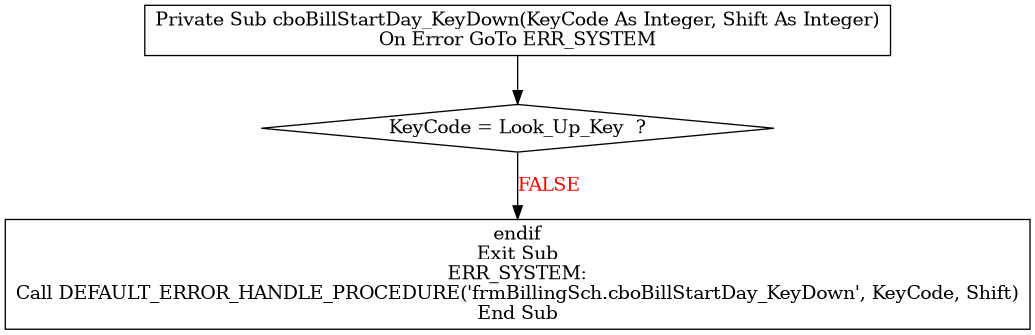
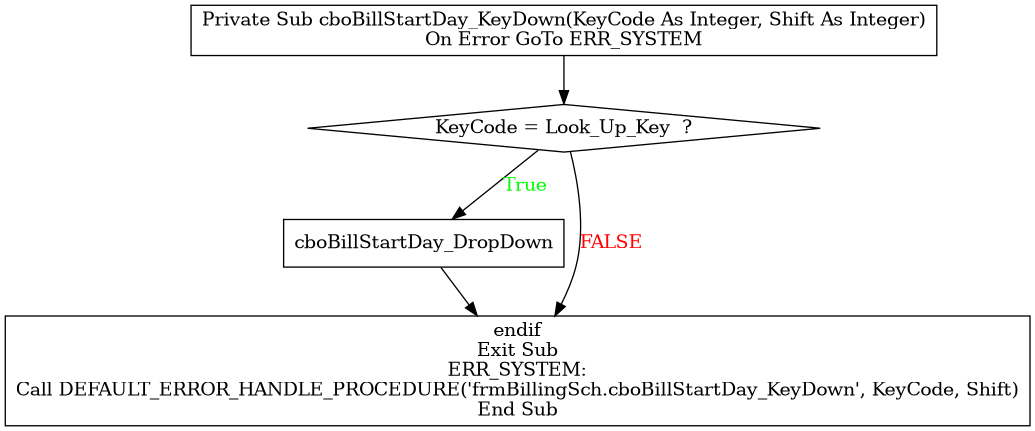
none -> (424, 243)
